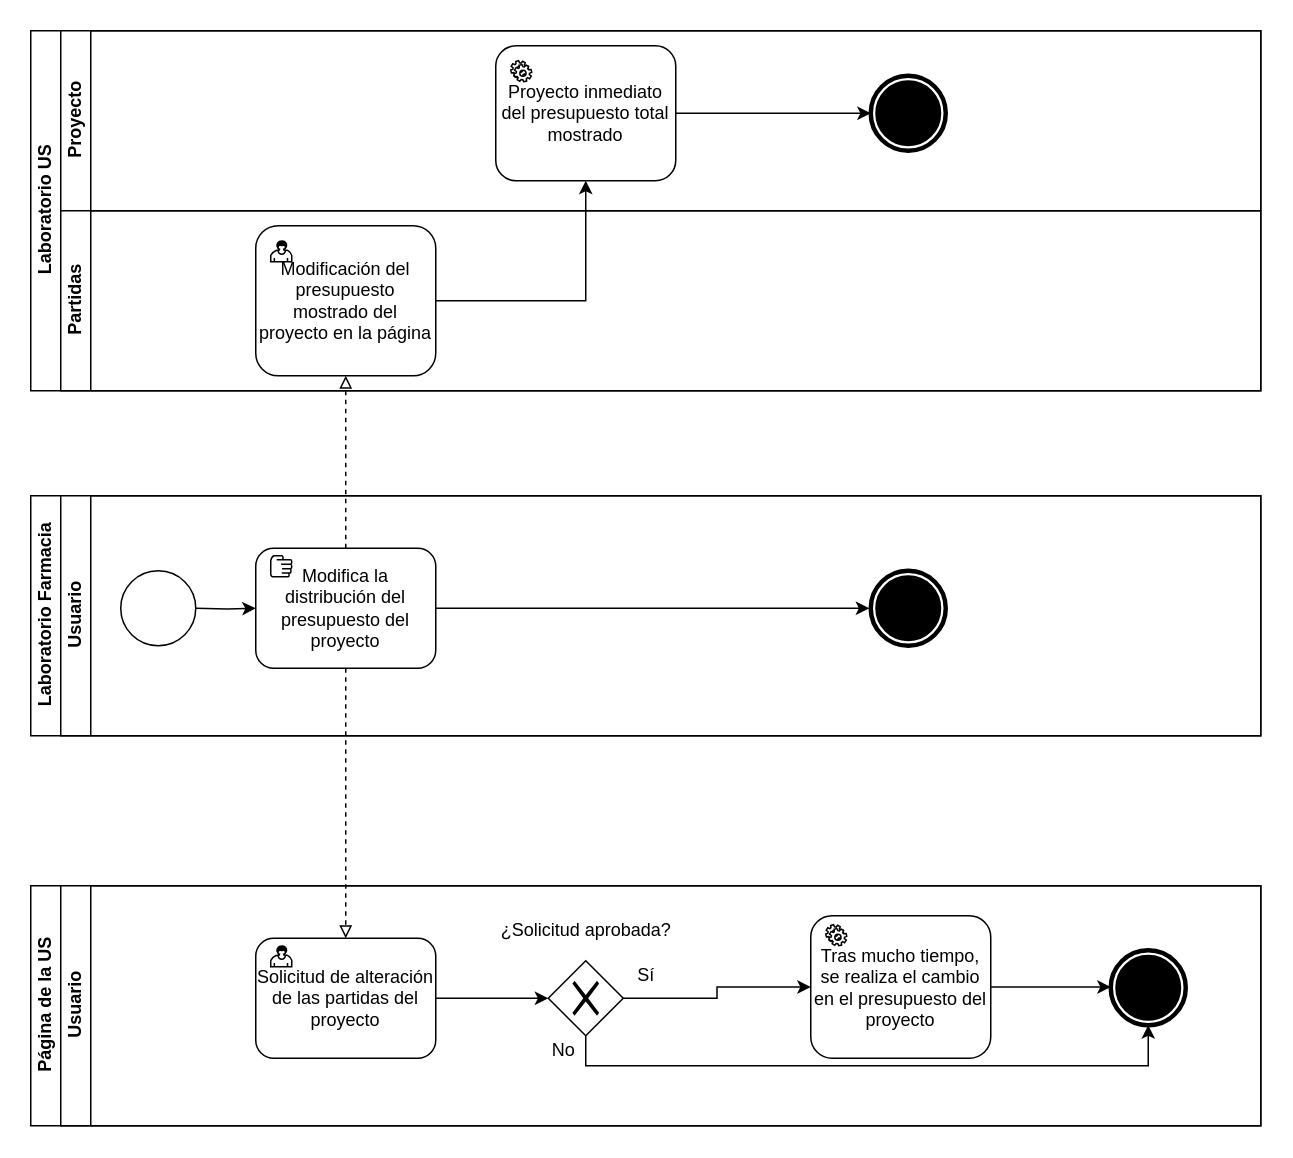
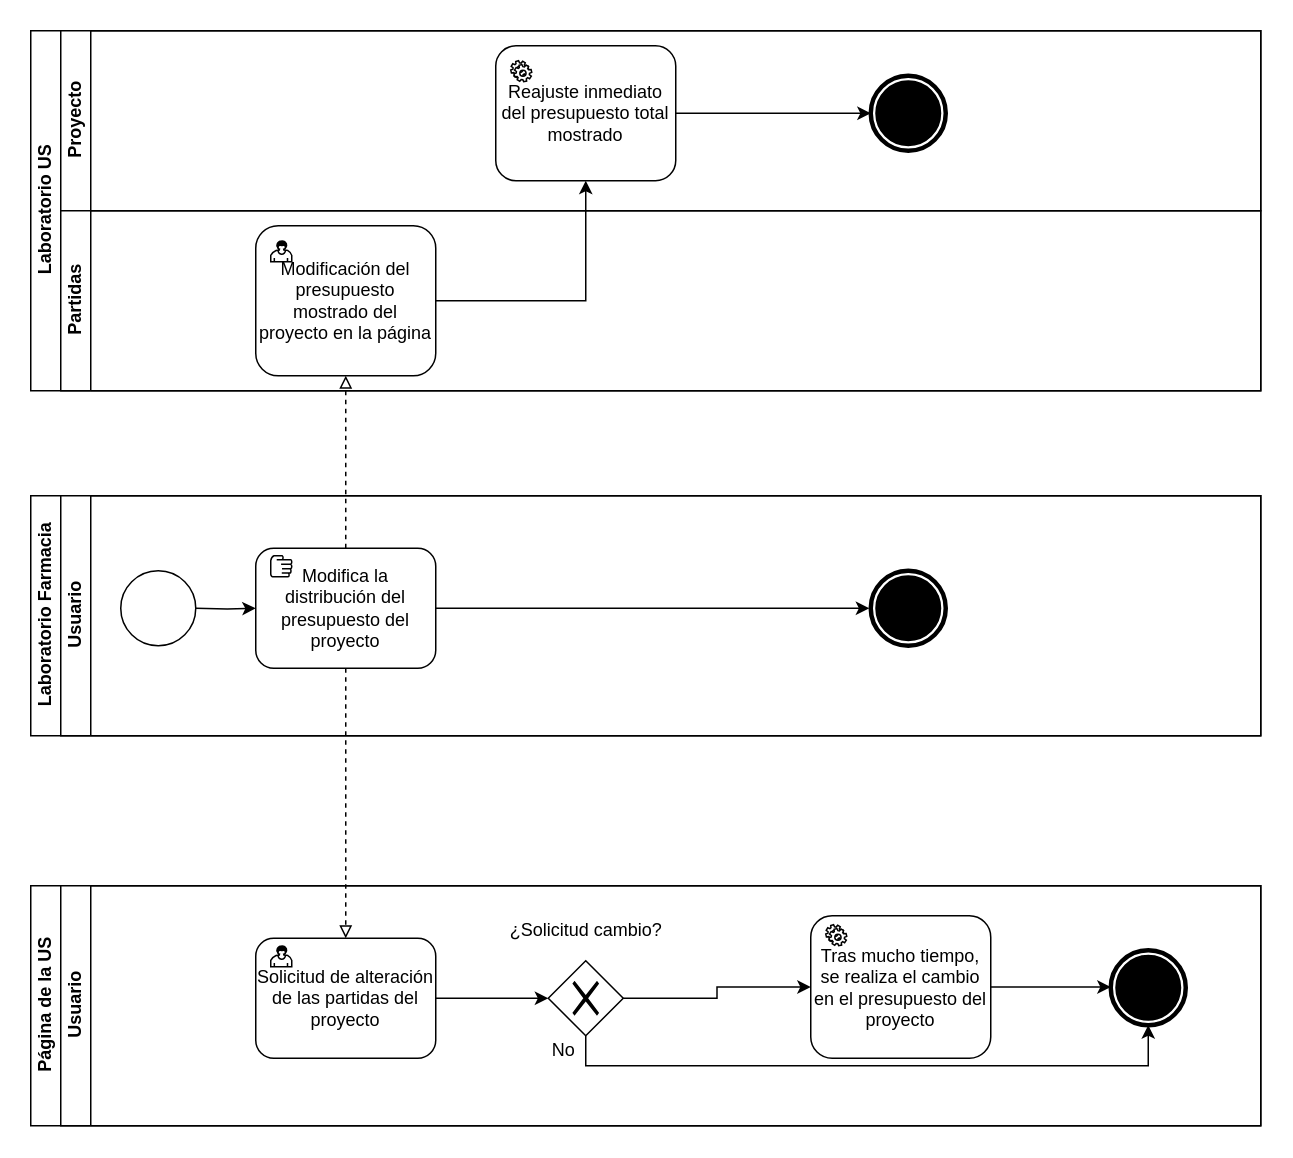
(586, 113) -> (586, 113)
(587, 931) -> (587, 931)
(646, 976) -> none
